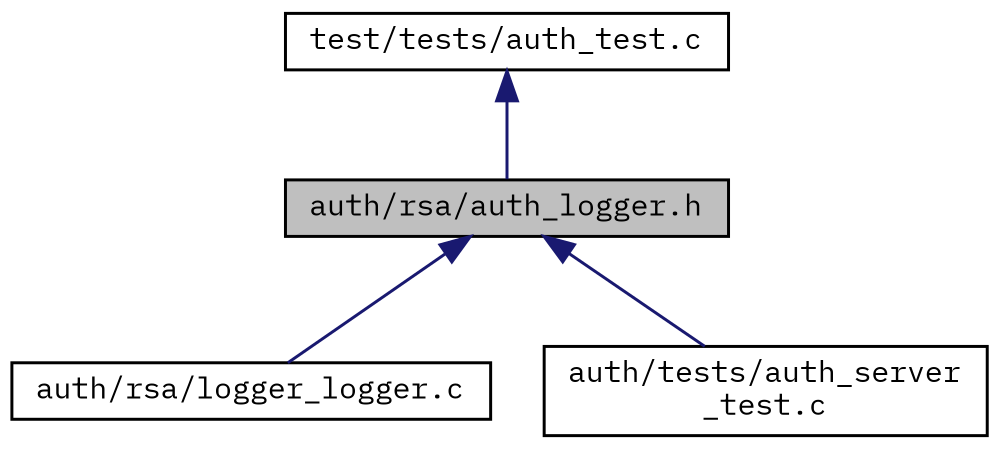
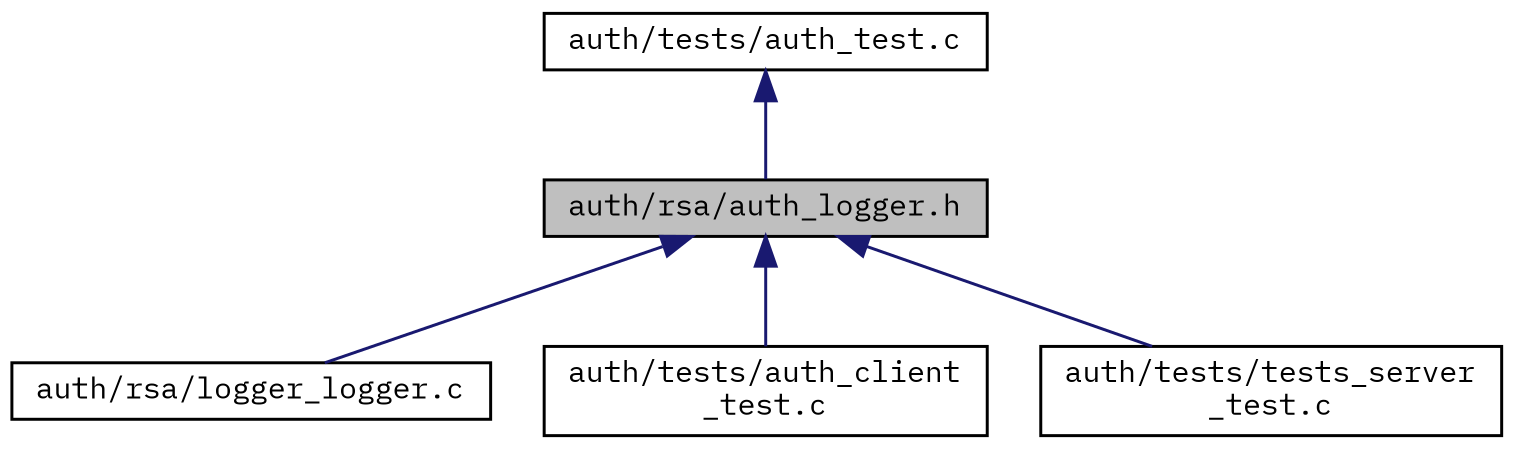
(507, 42) -> (766, 42)
none -> (766, 391)
(766, 391) -> (1271, 391)
